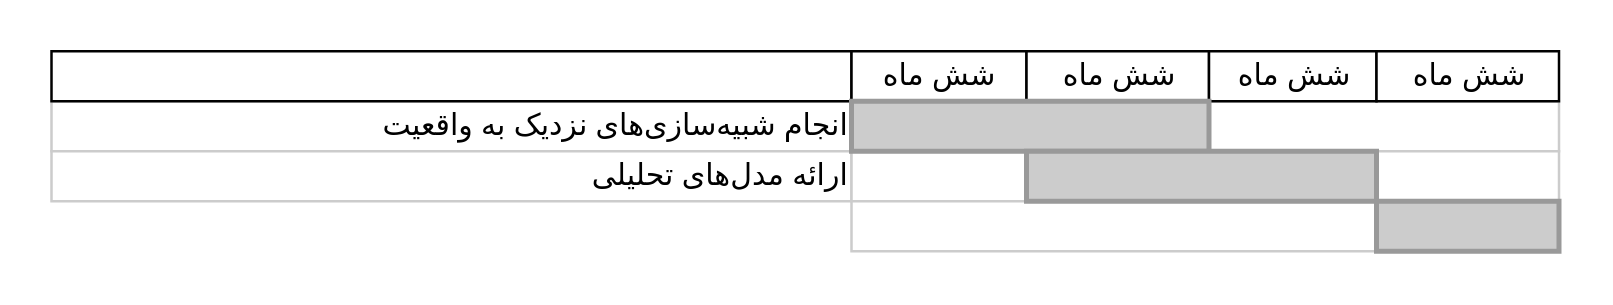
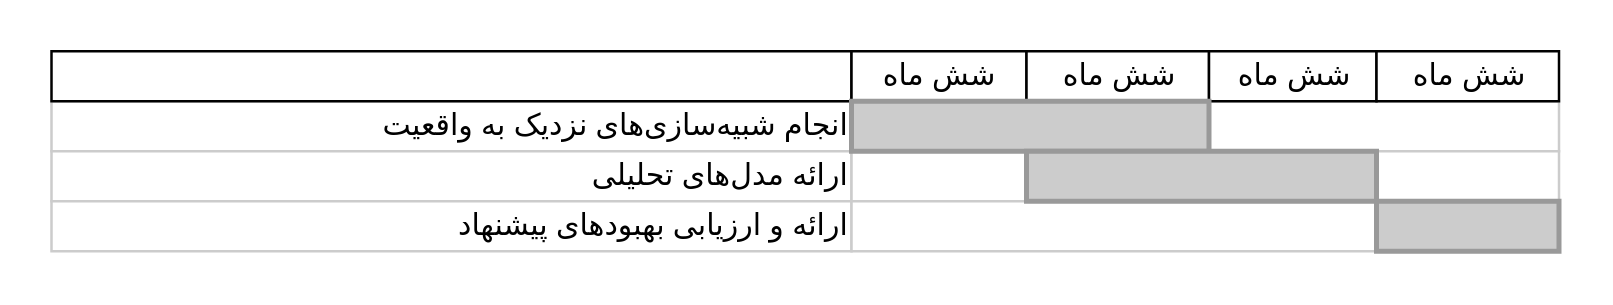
none -> (451, 226)
